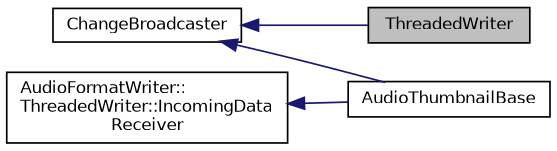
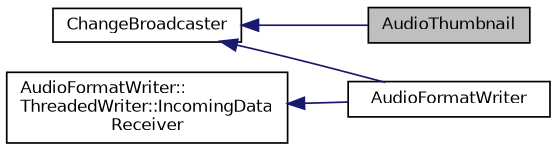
(449, 25) -> (449, 25)
(449, 99) -> (449, 99)
